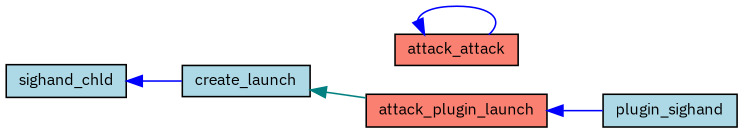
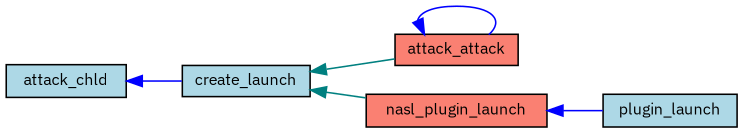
none -> (361, 64)
(66, 81) -> (66, 81)
(457, 111) -> (457, 111)
(670, 111) -> (670, 111)
